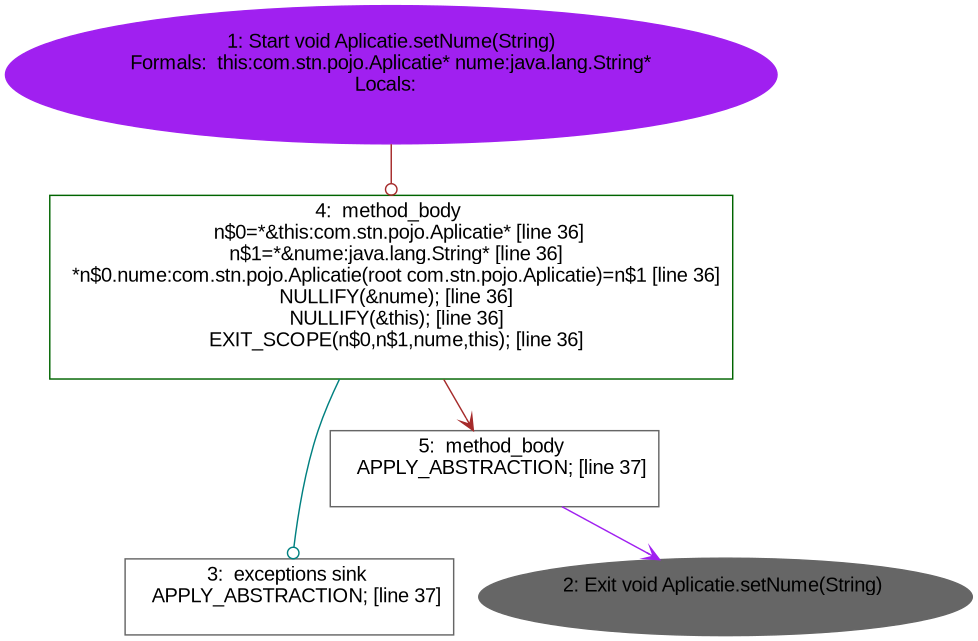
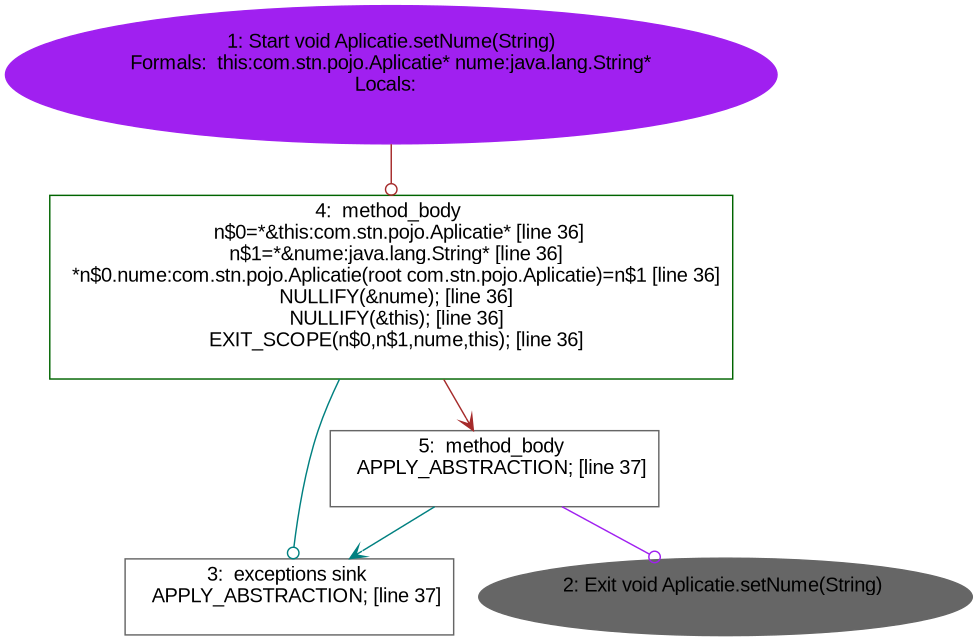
none -> (399, 529)
(606, 530) -> (606, 530)
